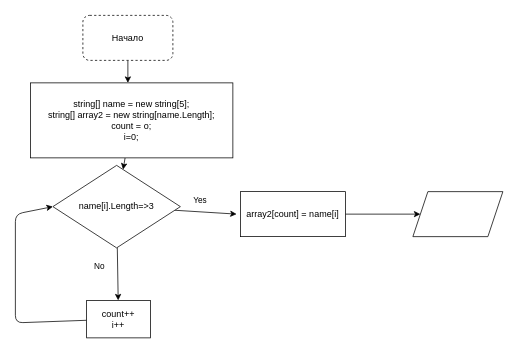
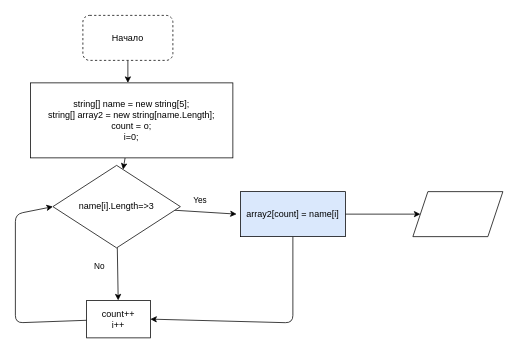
(293, 214) -> (293, 214)
none -> (280, 323)
